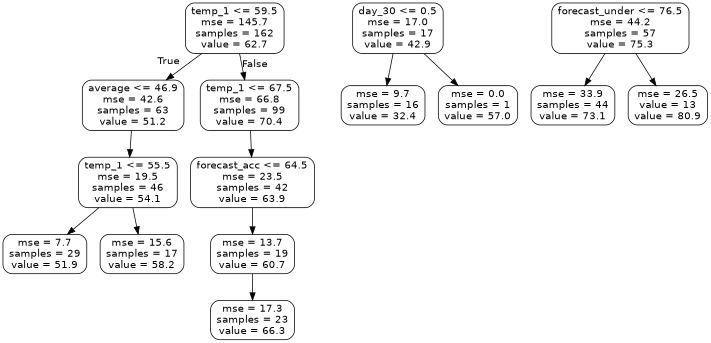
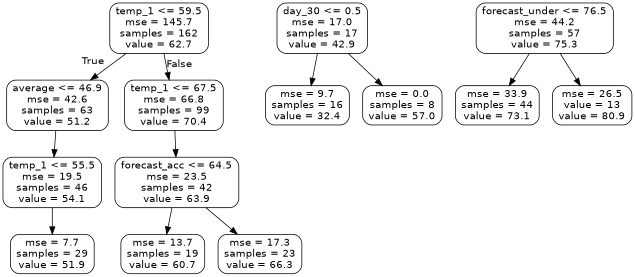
(478, 105) -> (402, 105)
(142, 254) -> none
(253, 283) -> (219, 218)
